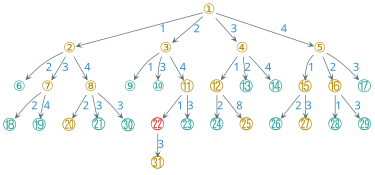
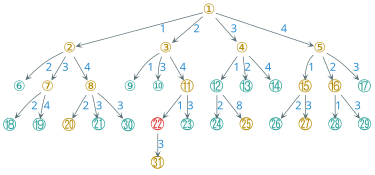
(217, 87) -> (217, 87)
